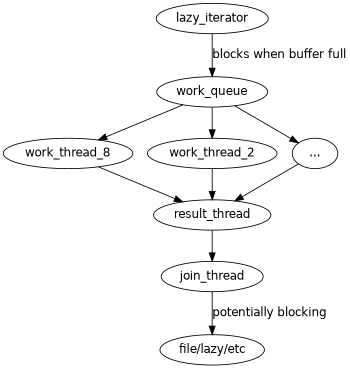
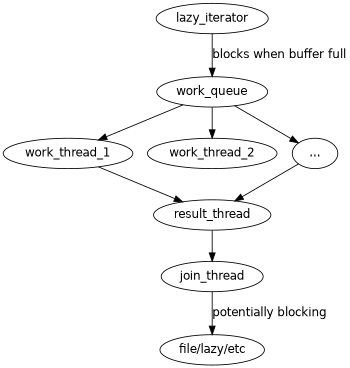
(68, 153) -> (68, 153)
(212, 180) -> none
